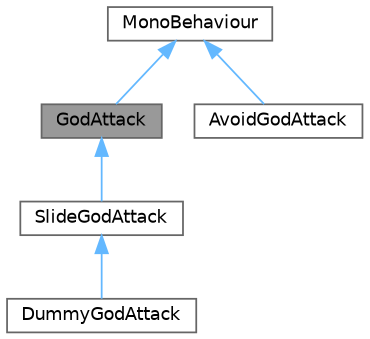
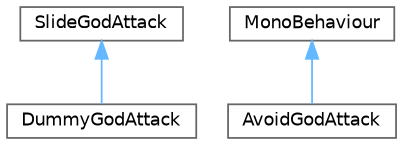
(102, 121) -> none
